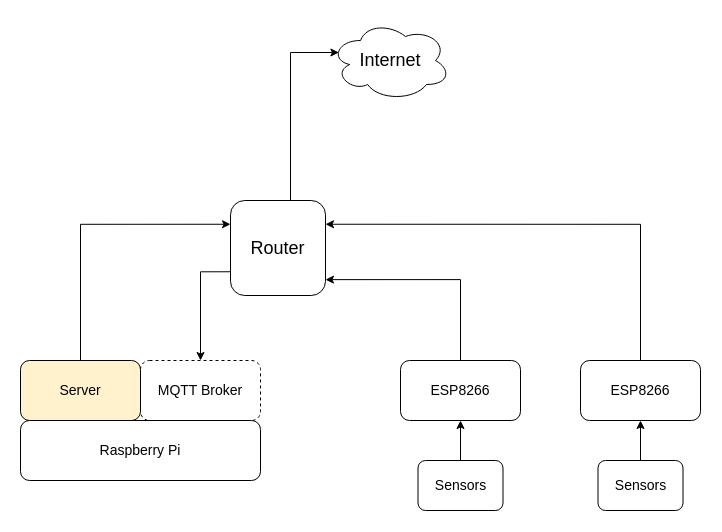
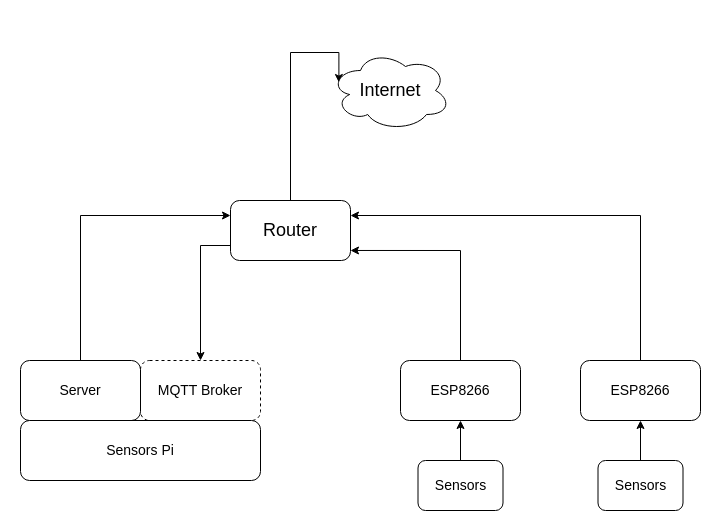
(391, 61) -> (391, 91)
(278, 248) -> (291, 231)
(81, 391) -> (81, 391)
(141, 451) -> (141, 451)
